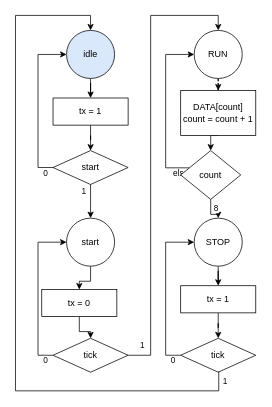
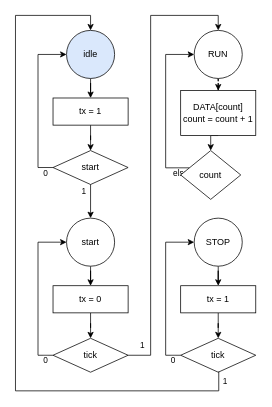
(210, 210) -> none
(79, 303) -> (90, 299)
